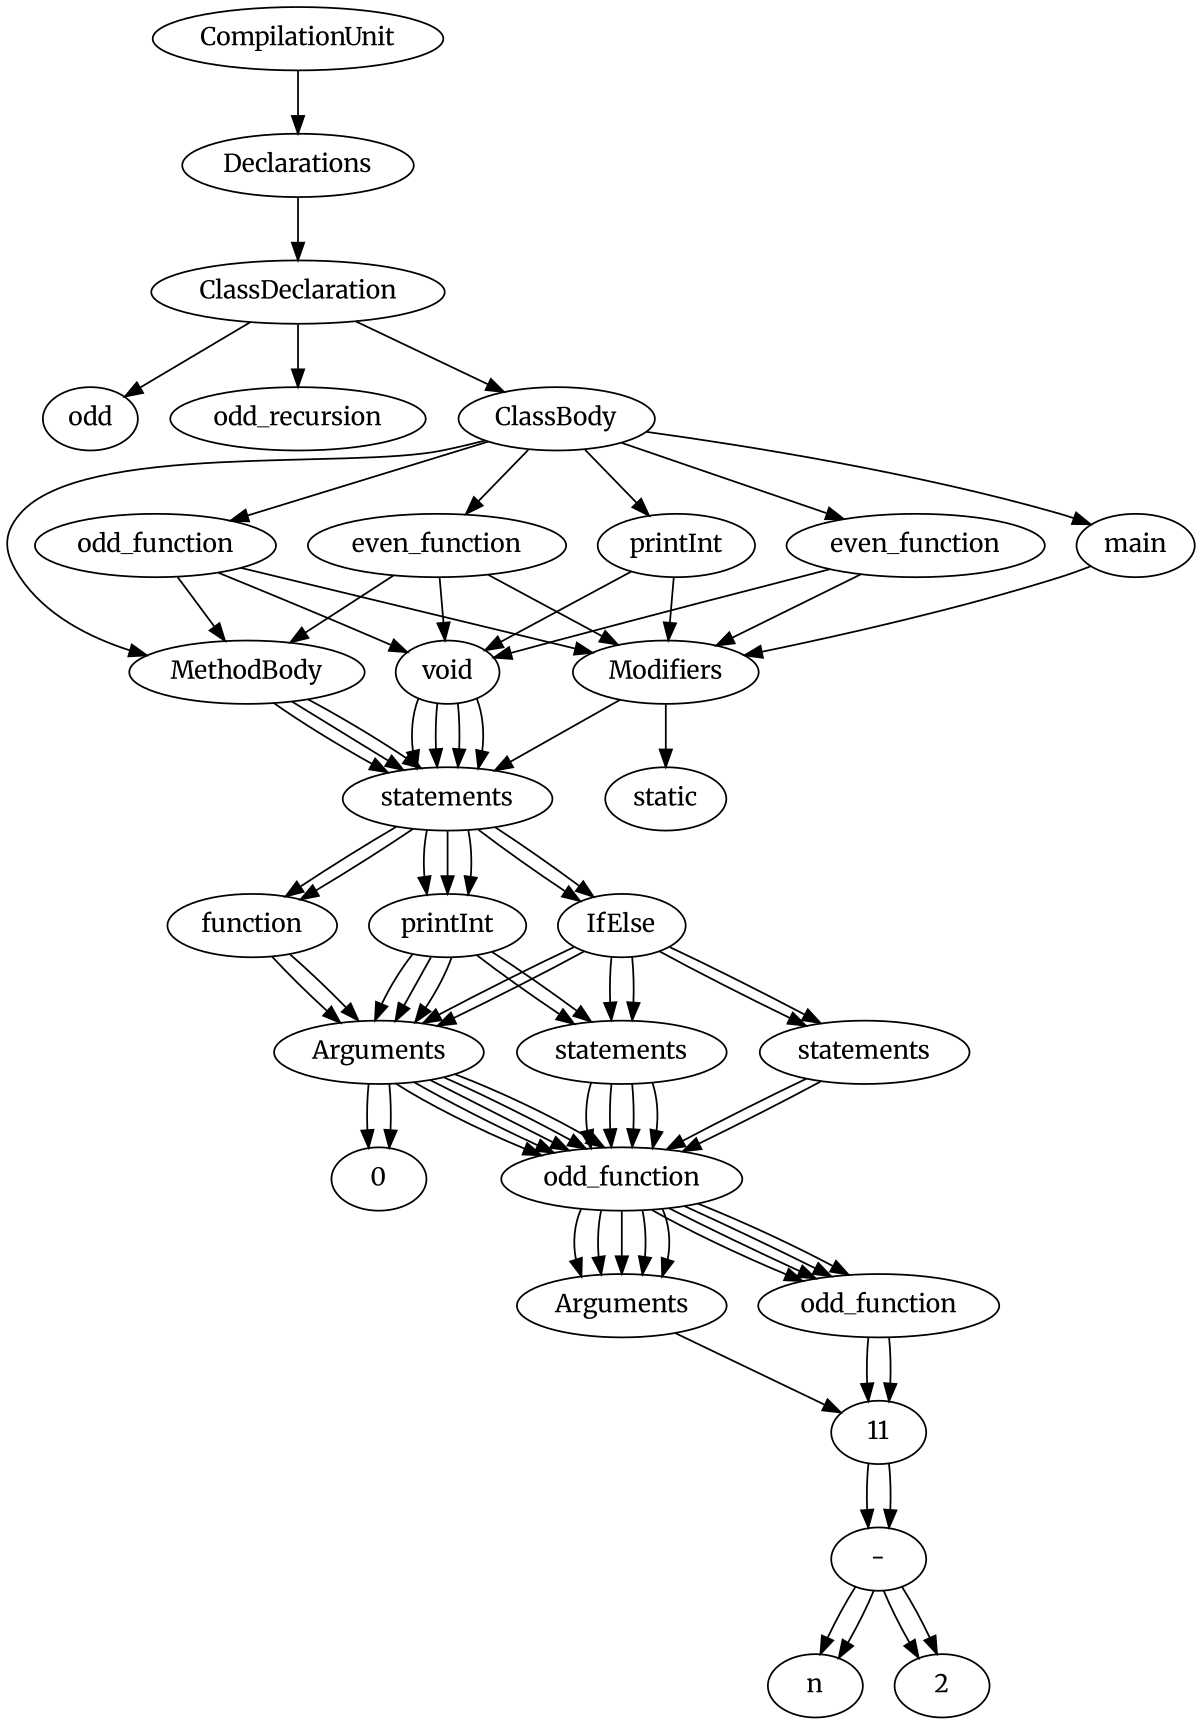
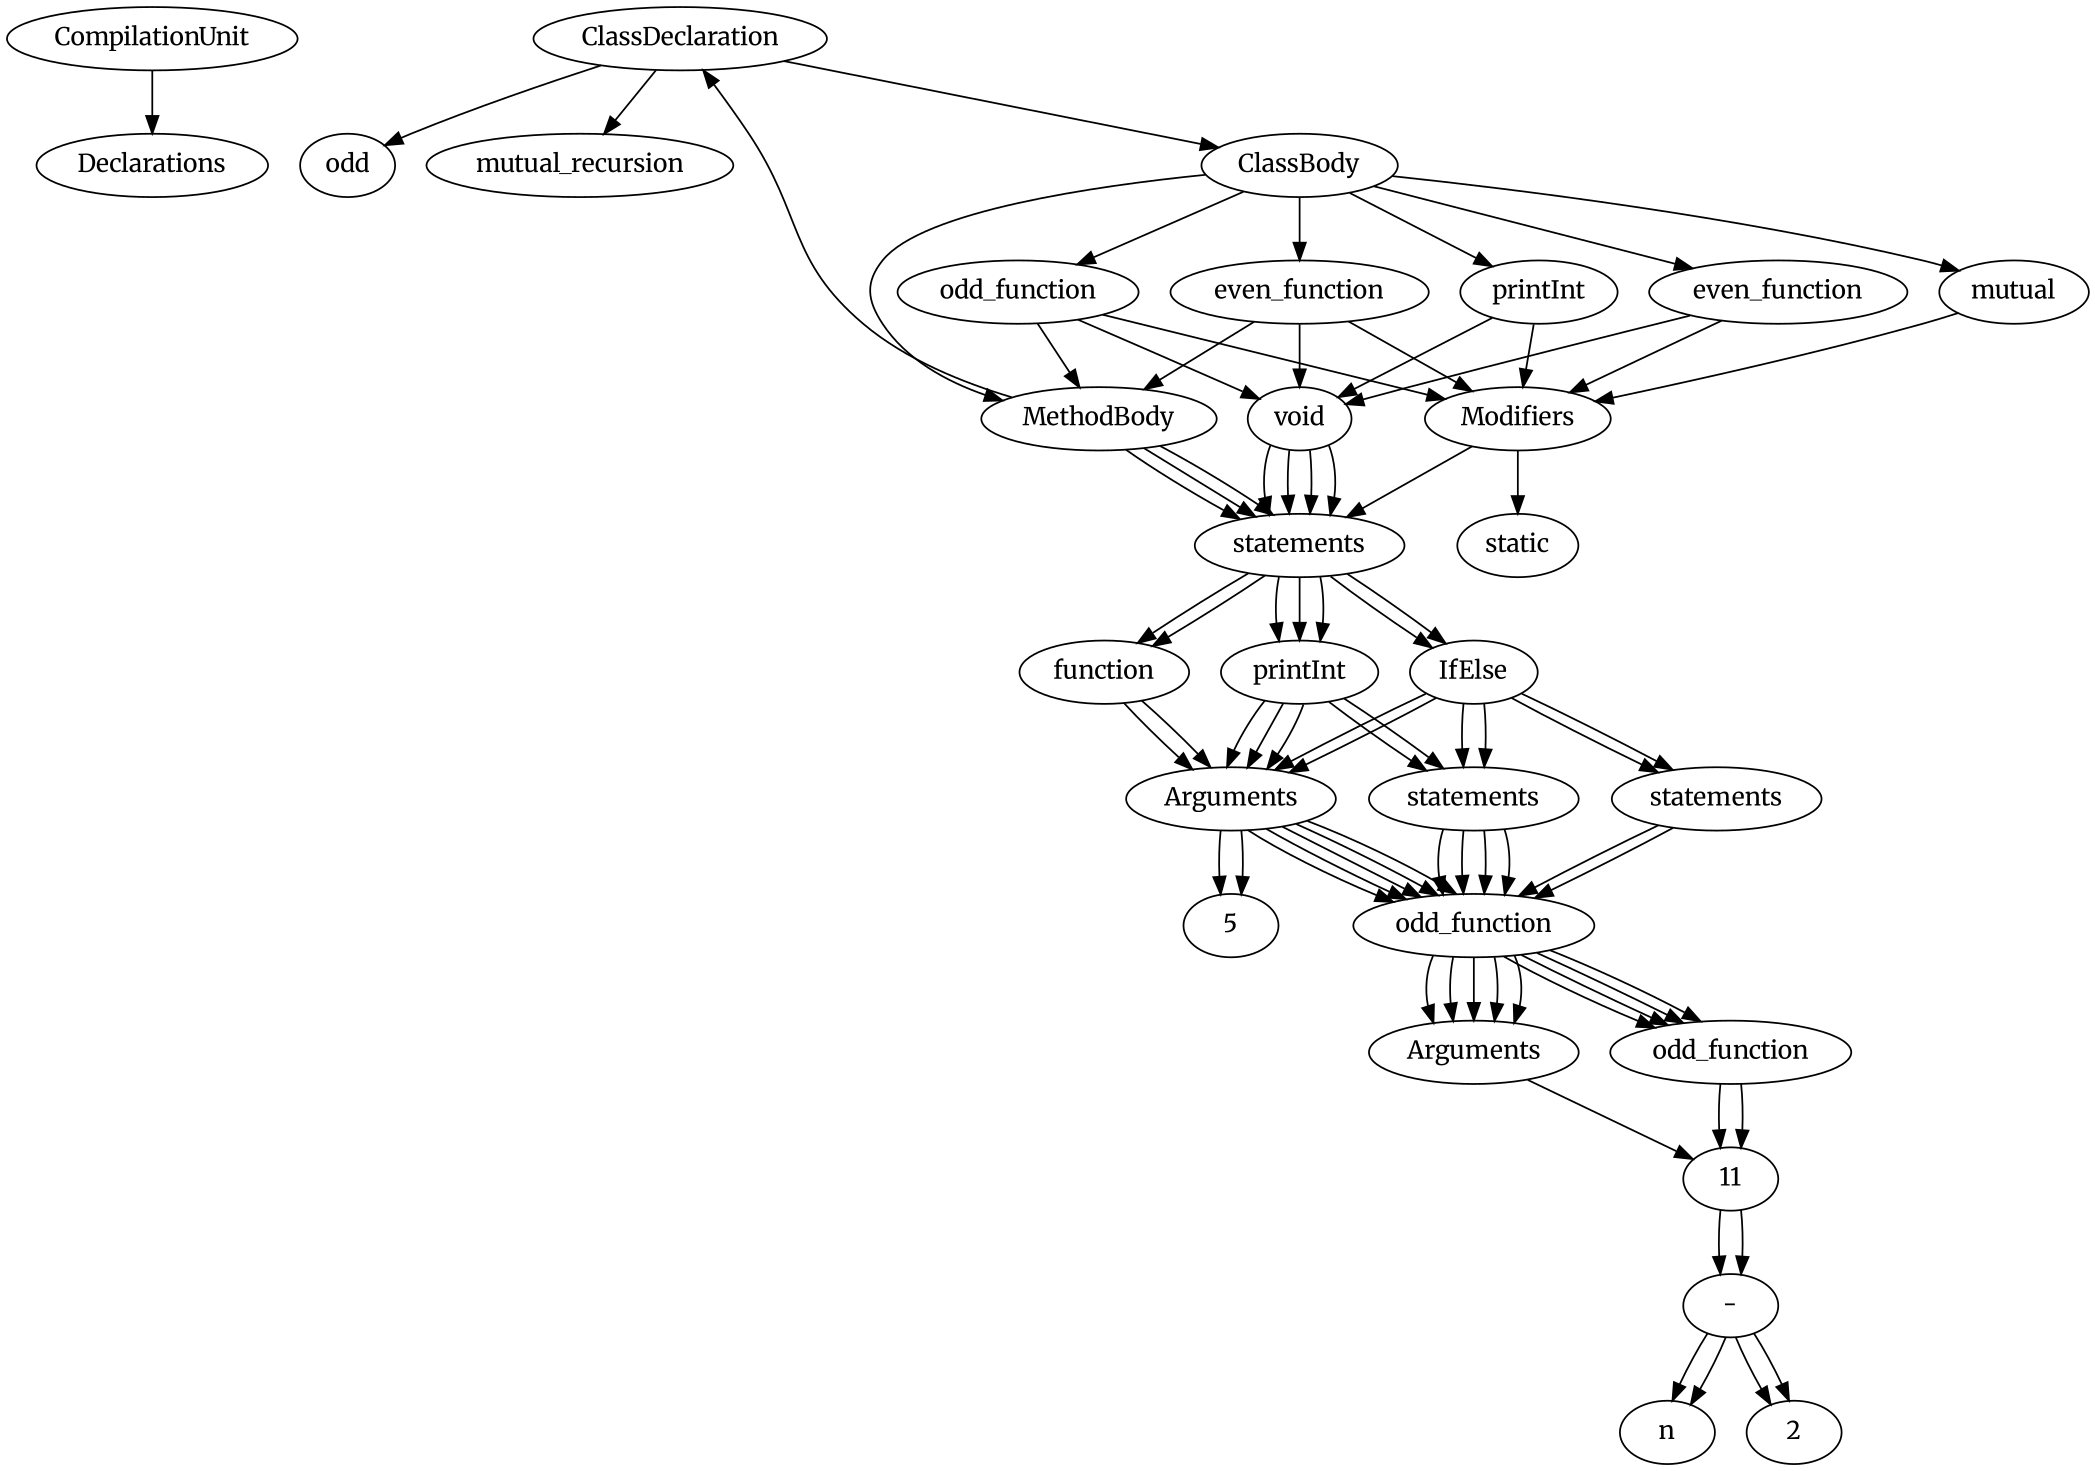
(298, 220) -> (823, 281)
(298, 419) -> (580, 165)
(1136, 546) -> (2014, 292)
(379, 1179) -> (1231, 926)
